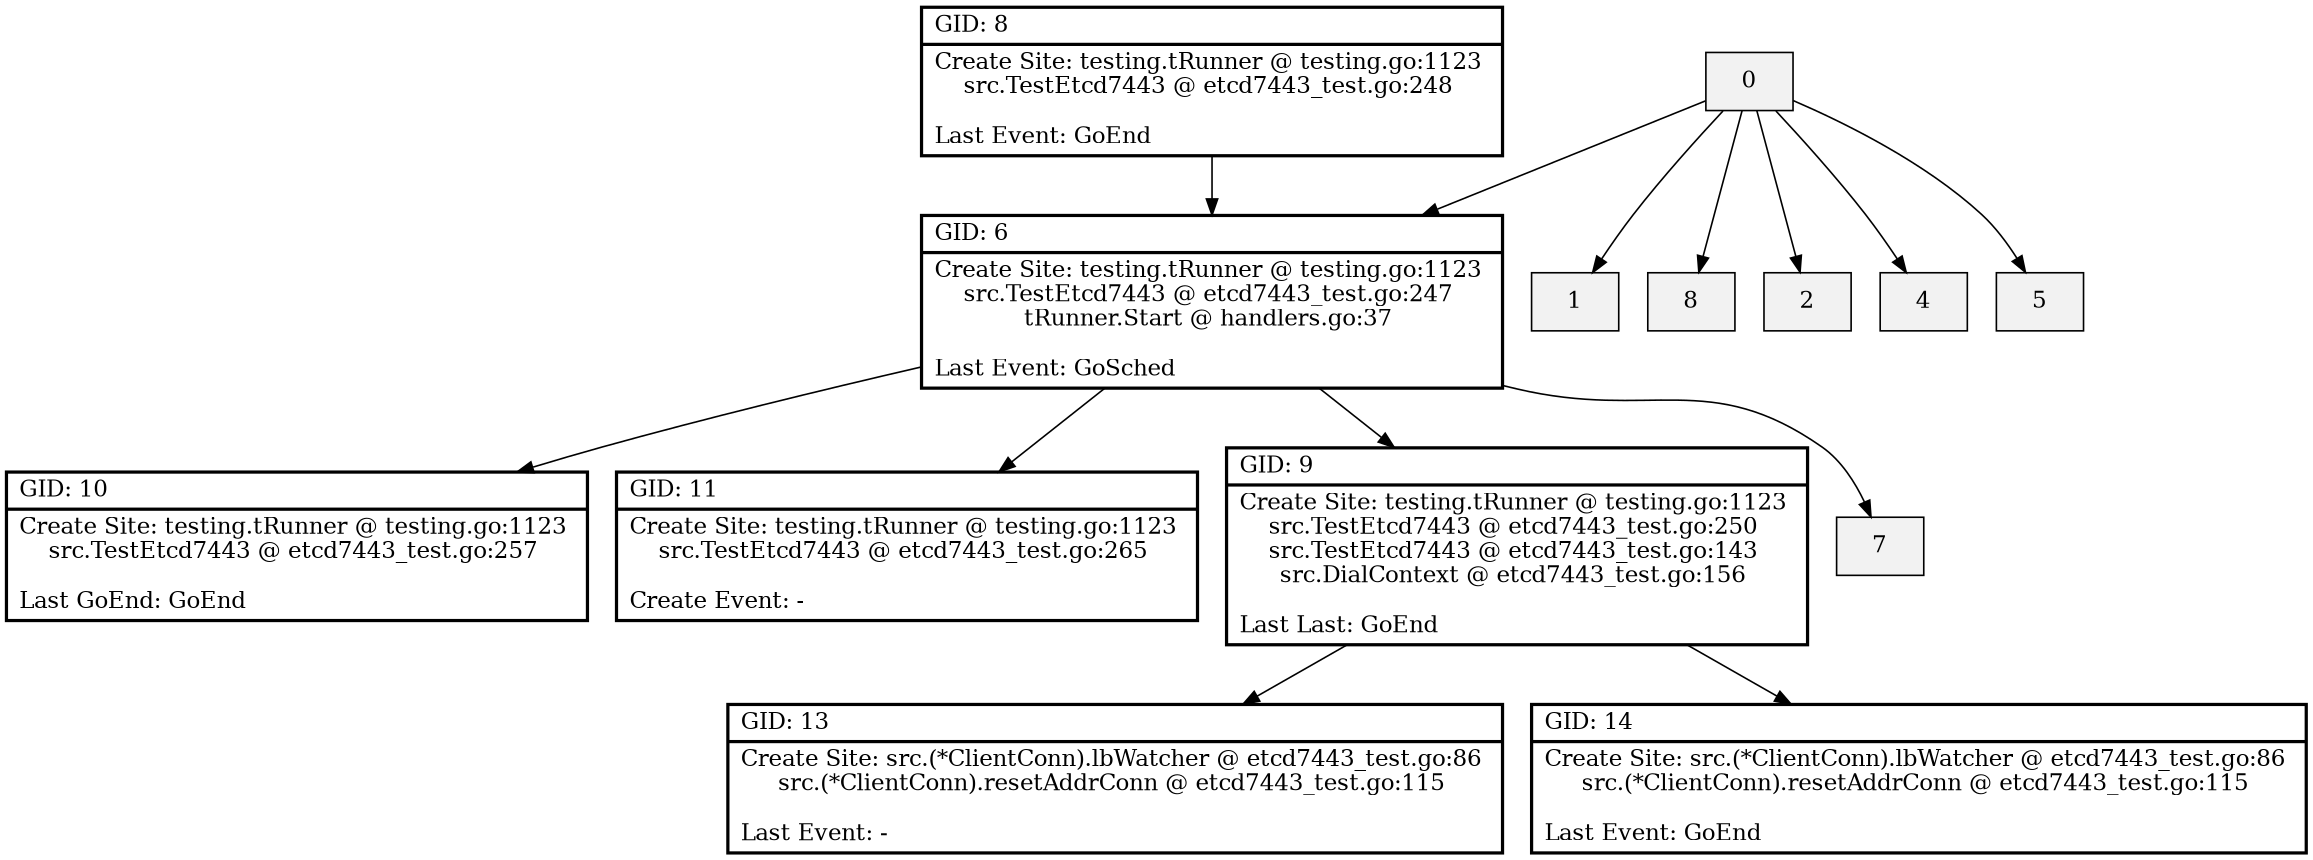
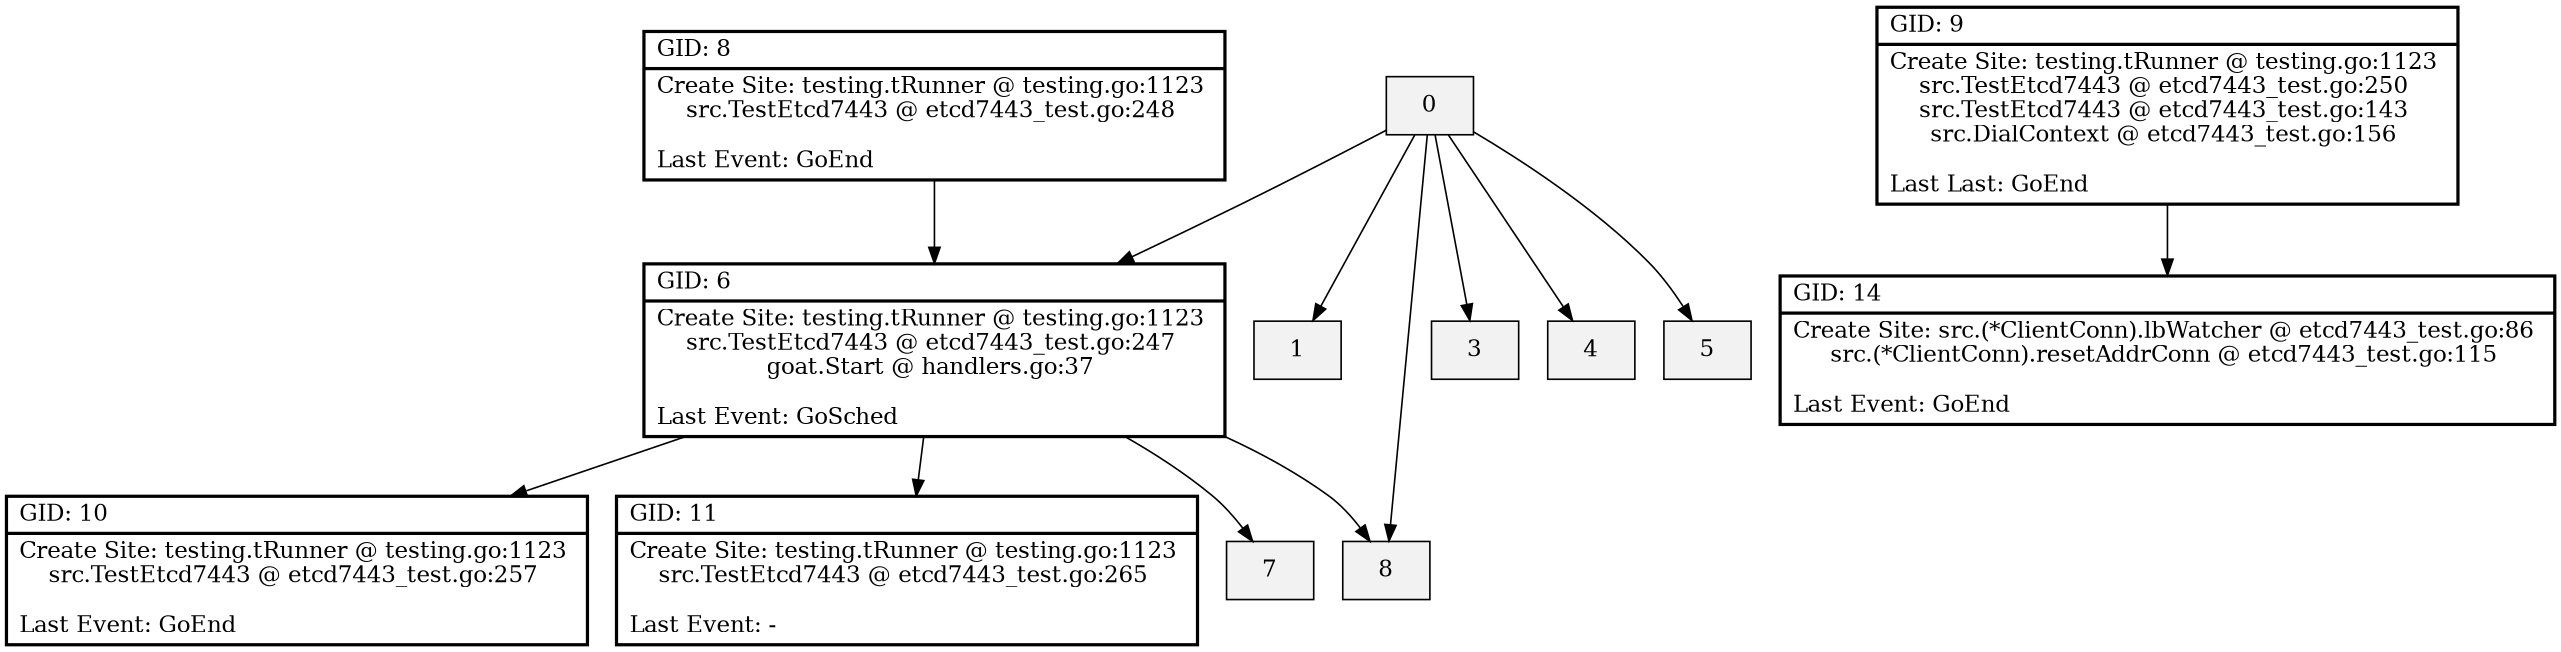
(1808, 302) -> (1475, 350)
(1212, 319) -> (934, 367)
(1351, 413) -> (1298, 475)
(133, 601) -> (128, 625)
(717, 601) -> (703, 625)
(1115, 779) -> none
